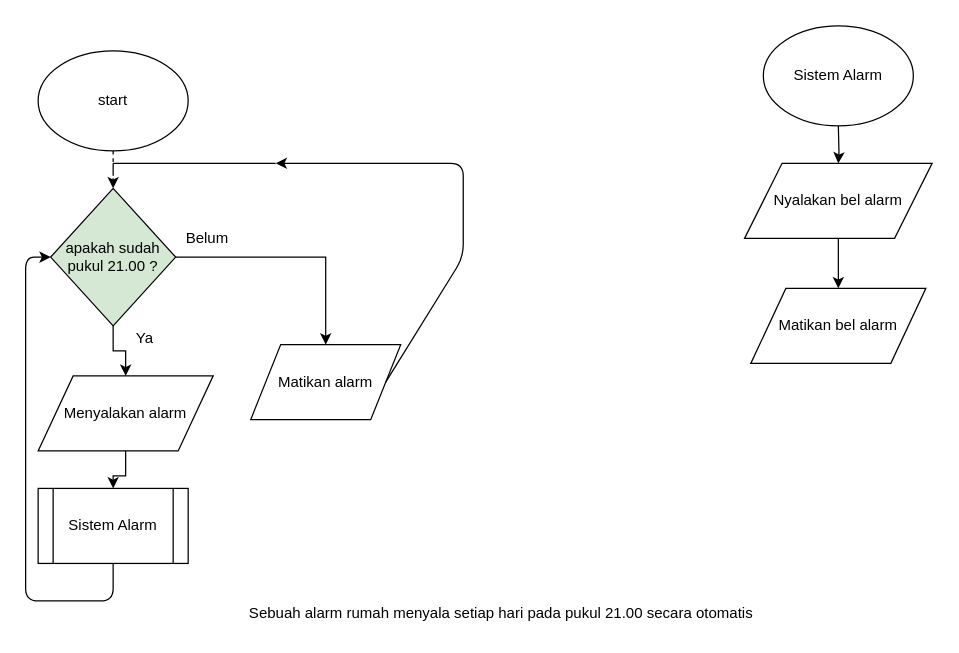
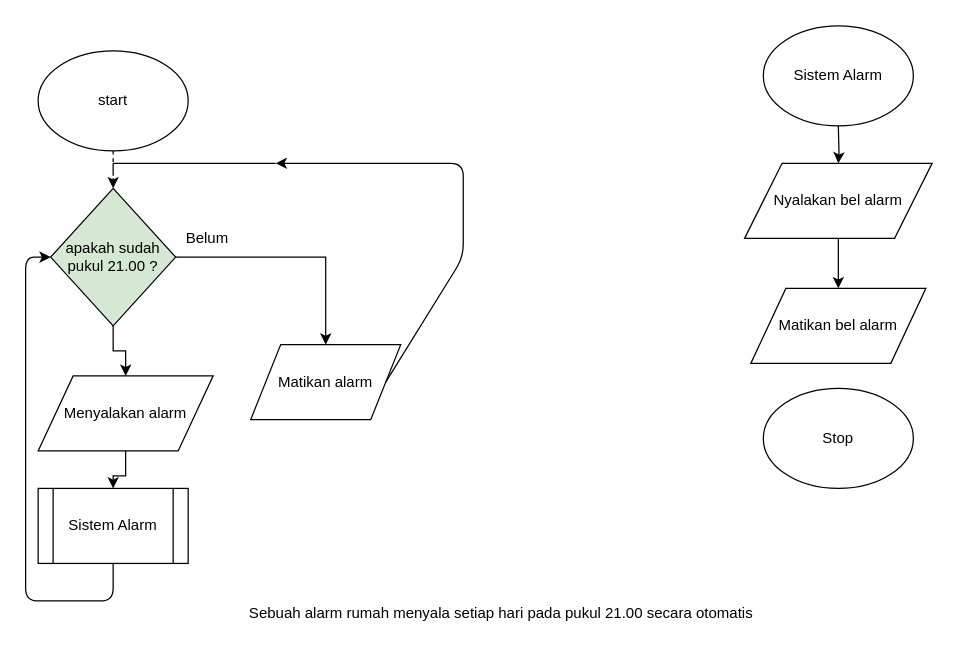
(144, 338) -> none
none -> (838, 438)
